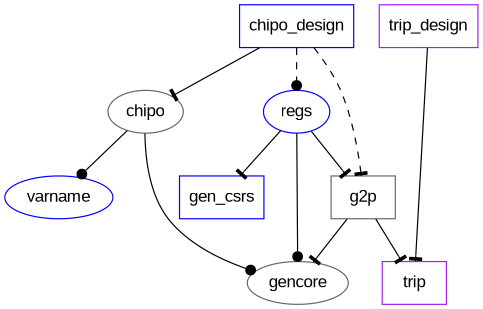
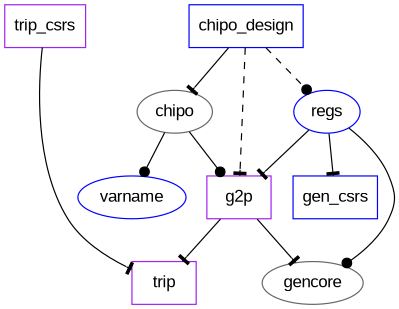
(429, 26) -> (45, 26)
(363, 197) -> (239, 197)
(169, 220) -> (203, 150)
